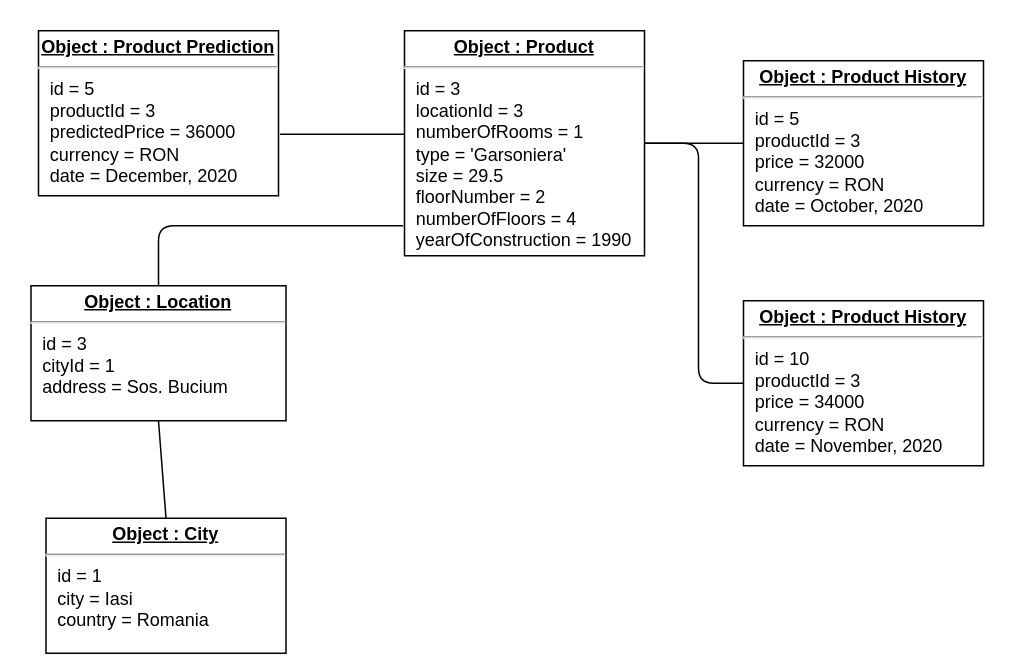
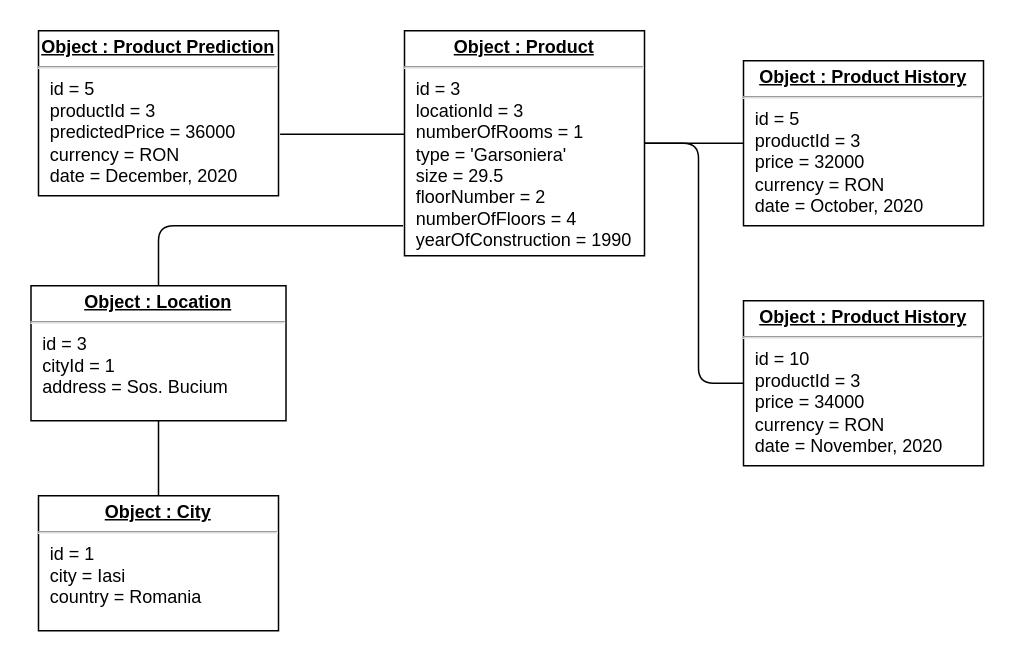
(166, 586) -> (158, 563)
